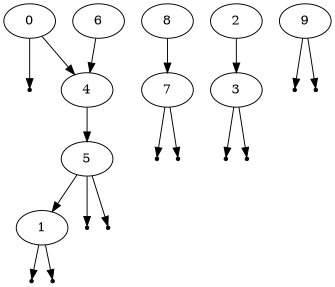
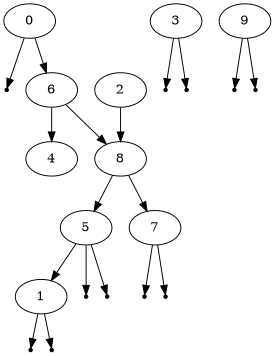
(236, 51) -> (121, 120)
(55, 52) -> (39, 51)
(87, 120) -> (106, 189)
none -> (83, 121)
